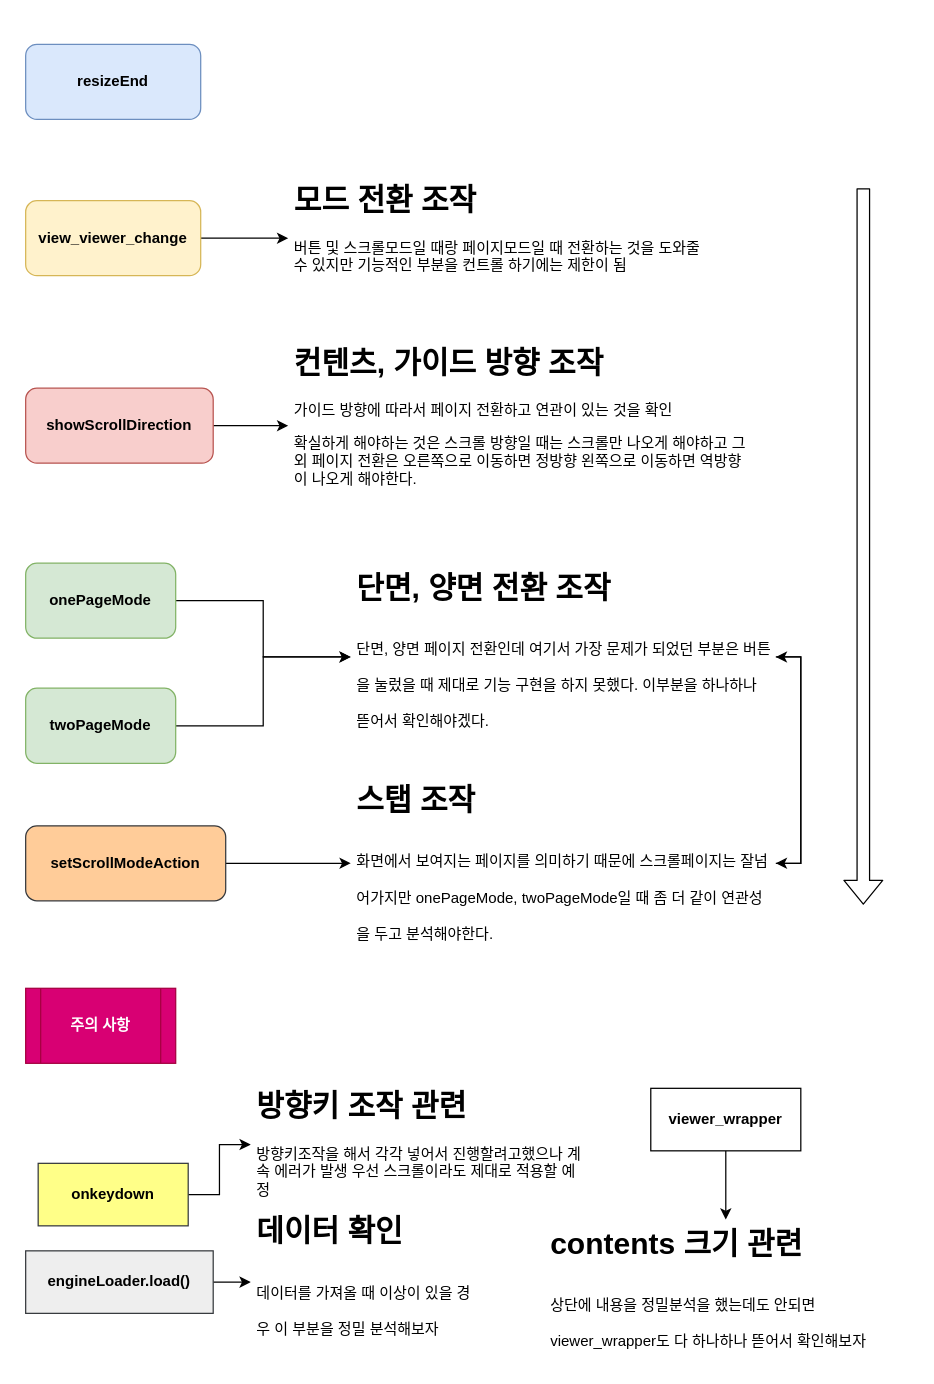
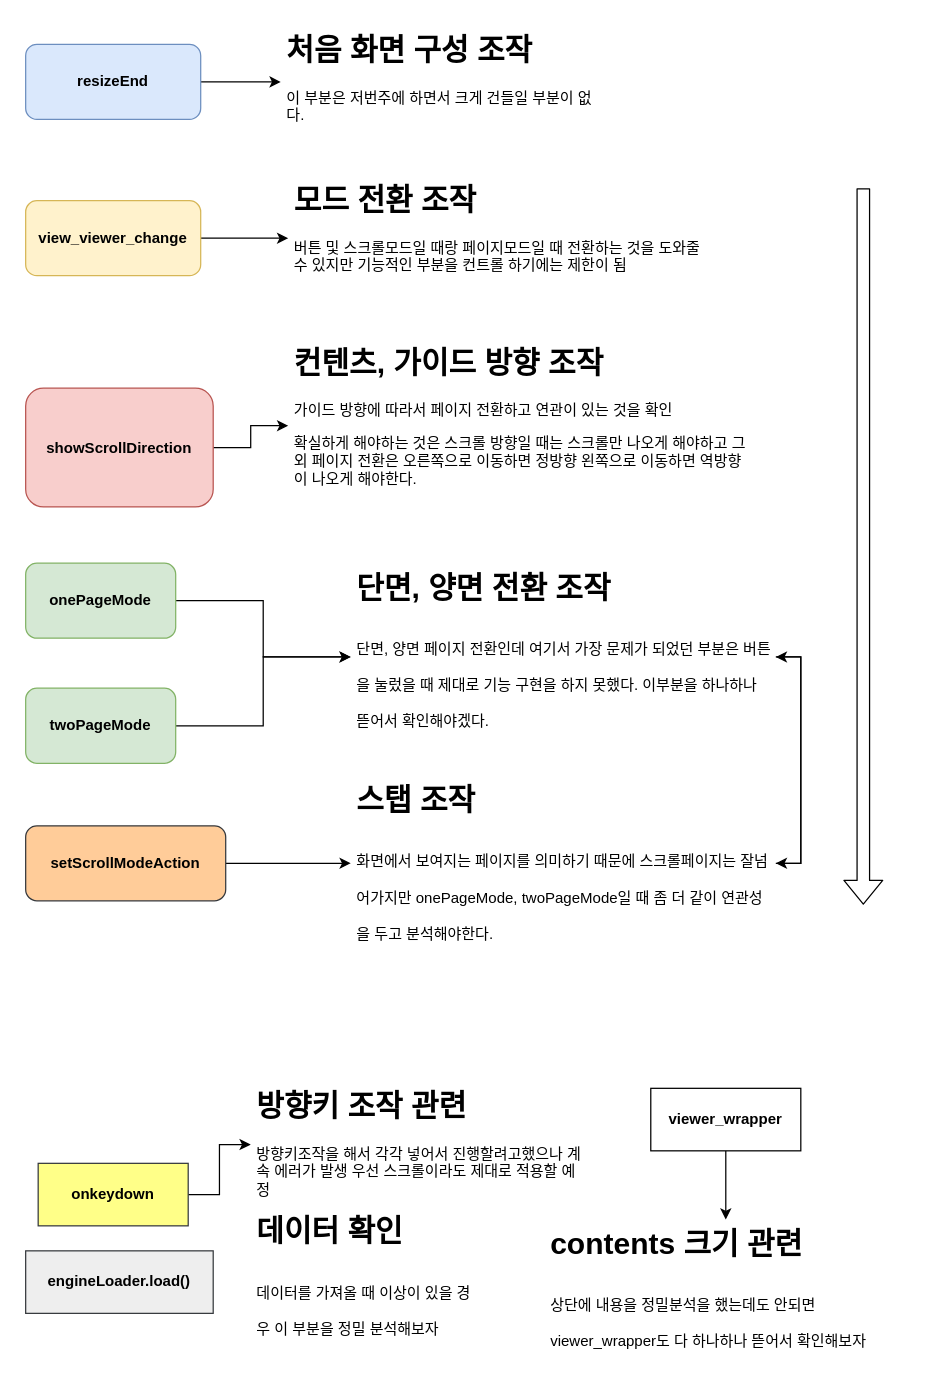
none -> (237, 82)
none -> (443, 82)
(119, 426) -> (119, 448)
(101, 1026) -> none
(236, 1282) -> none
